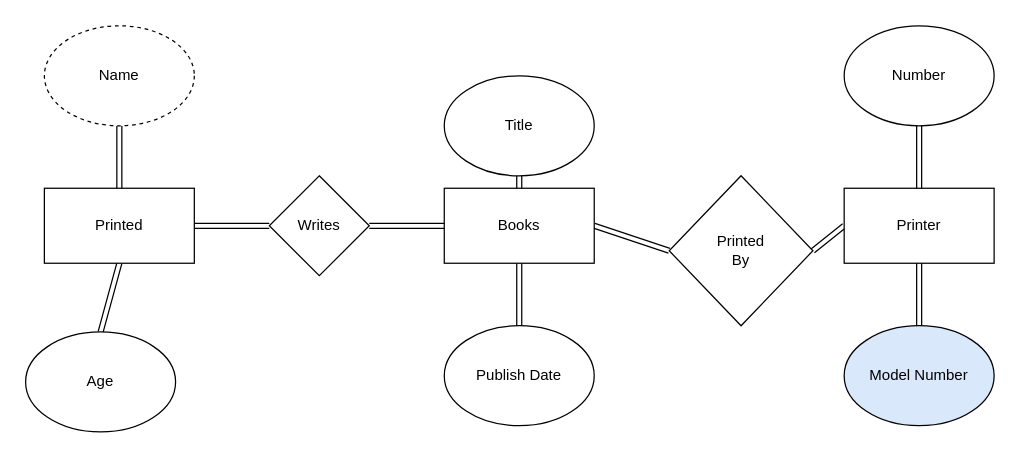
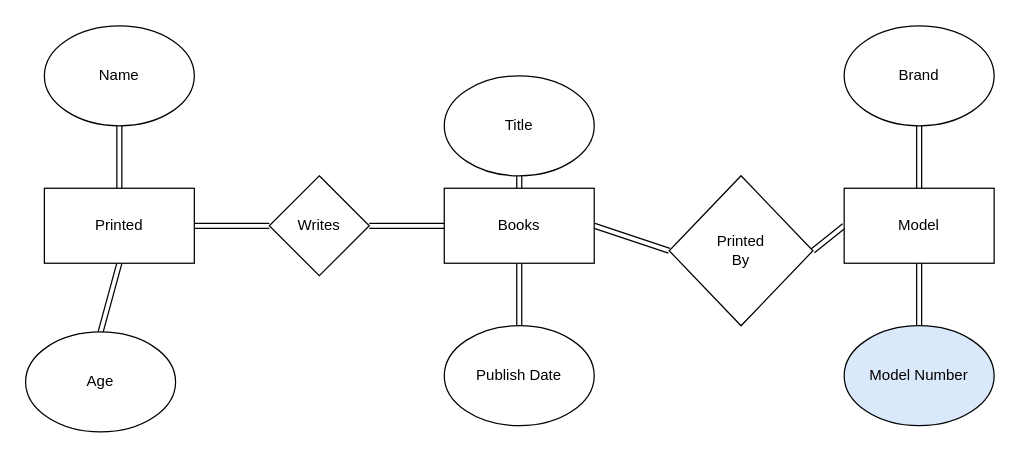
(119, 76) -> (119, 76)
(919, 76) -> (919, 76)
(919, 226) -> (919, 226)
